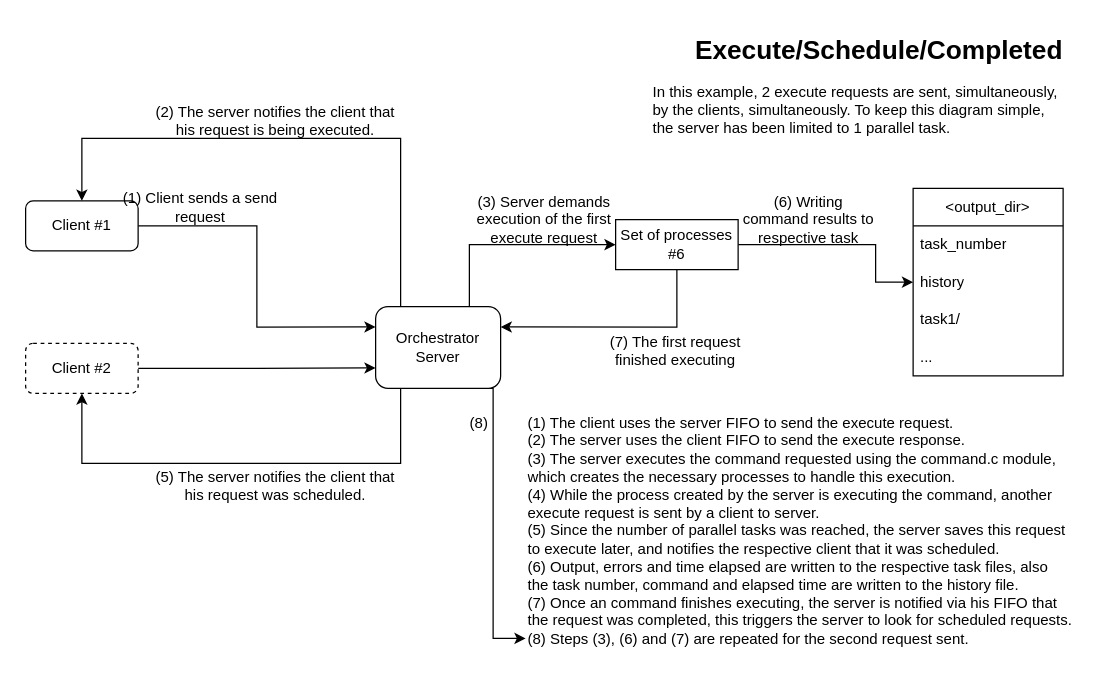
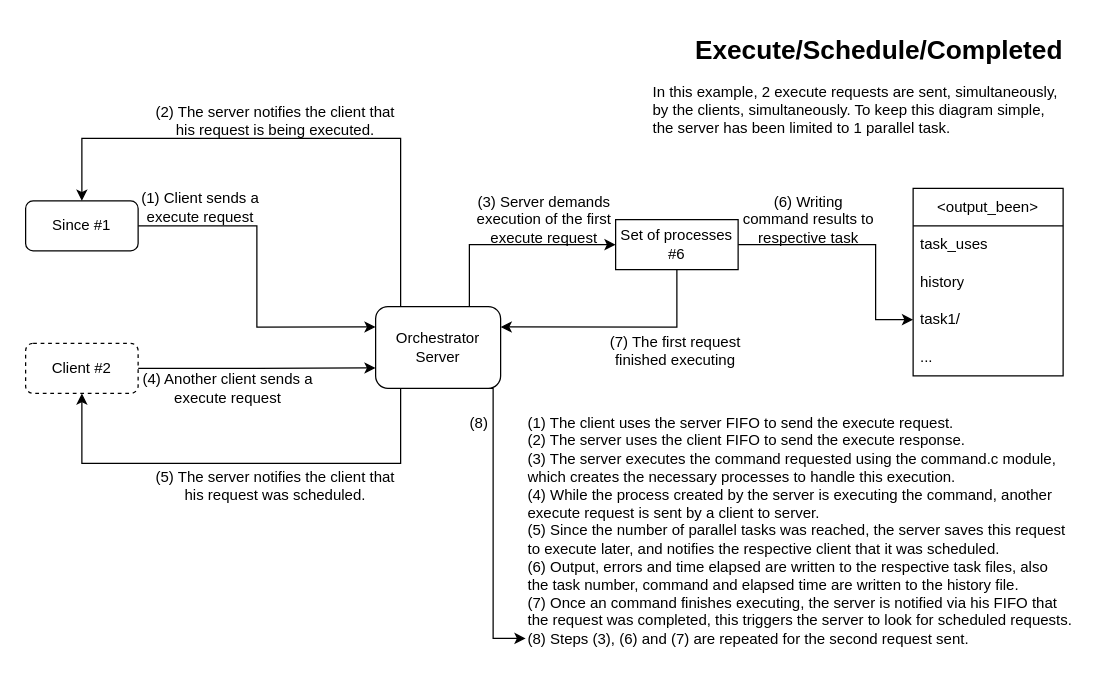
(201, 207) -> (201, 207)
(988, 207) -> (988, 207)
(82, 226) -> (82, 226)
(967, 244) -> (958, 244)
(891, 282) -> none
none -> (876, 316)
none -> (228, 388)
